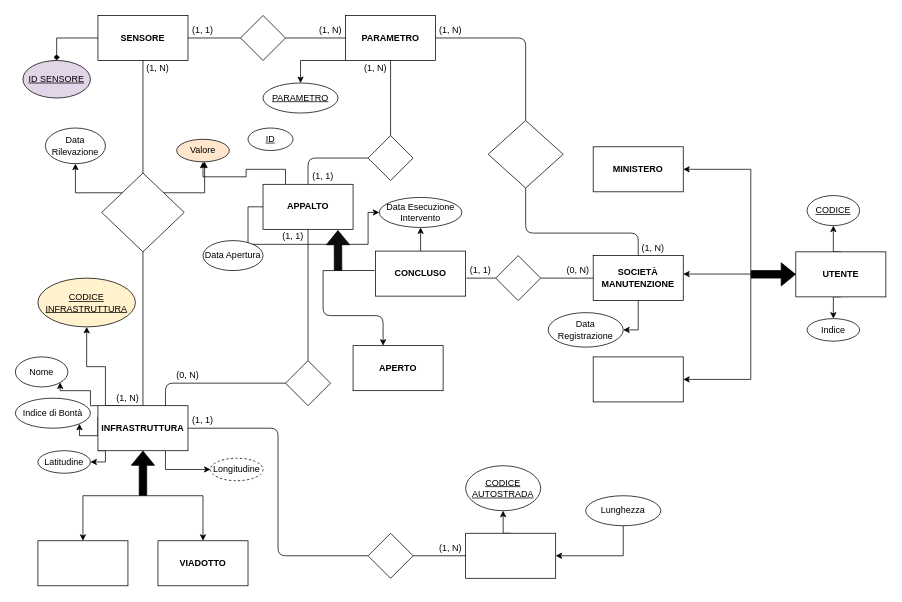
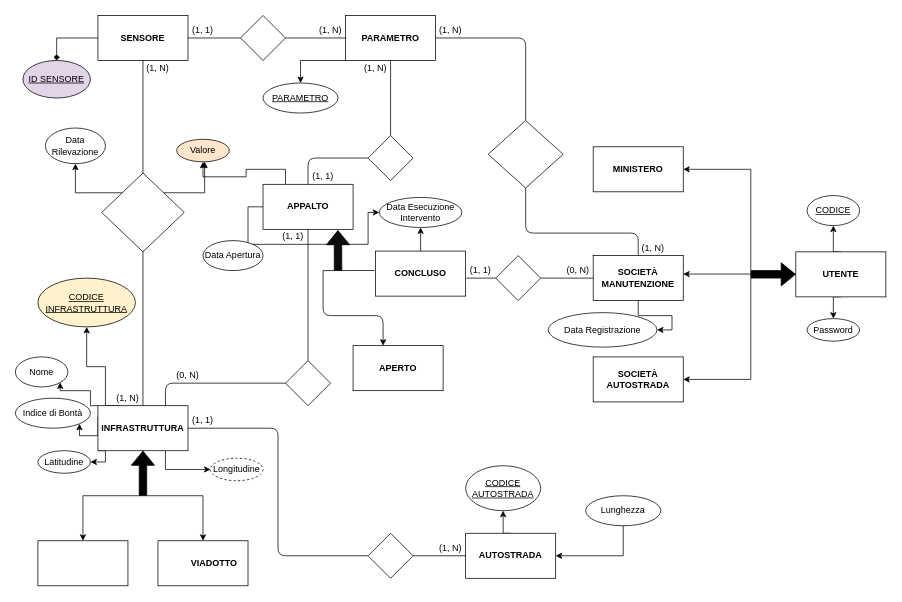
(270, 139) -> none
(585, 330) -> (602, 330)
(833, 330) -> (833, 330)
none -> (638, 379)
none -> (510, 555)
(203, 563) -> (214, 563)
